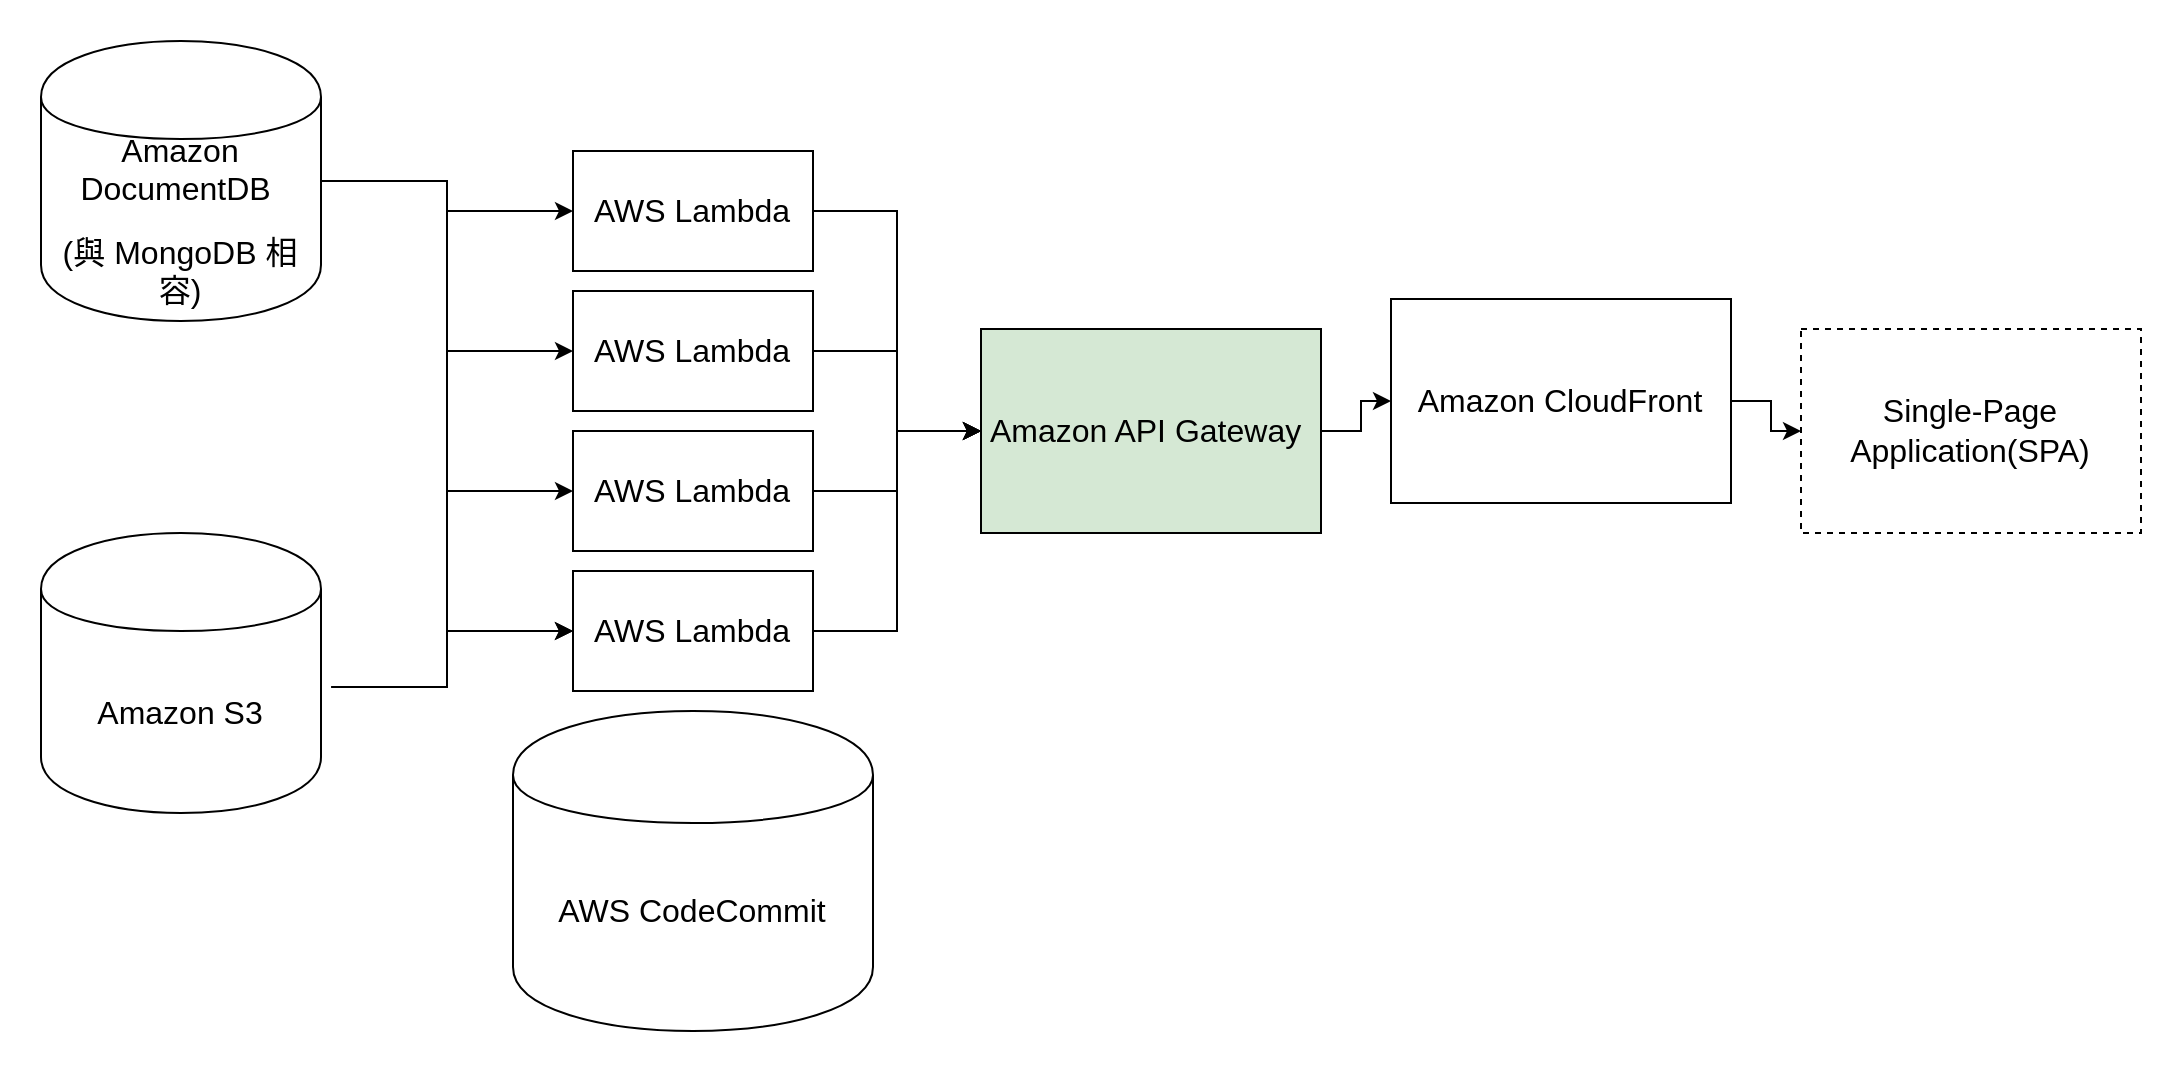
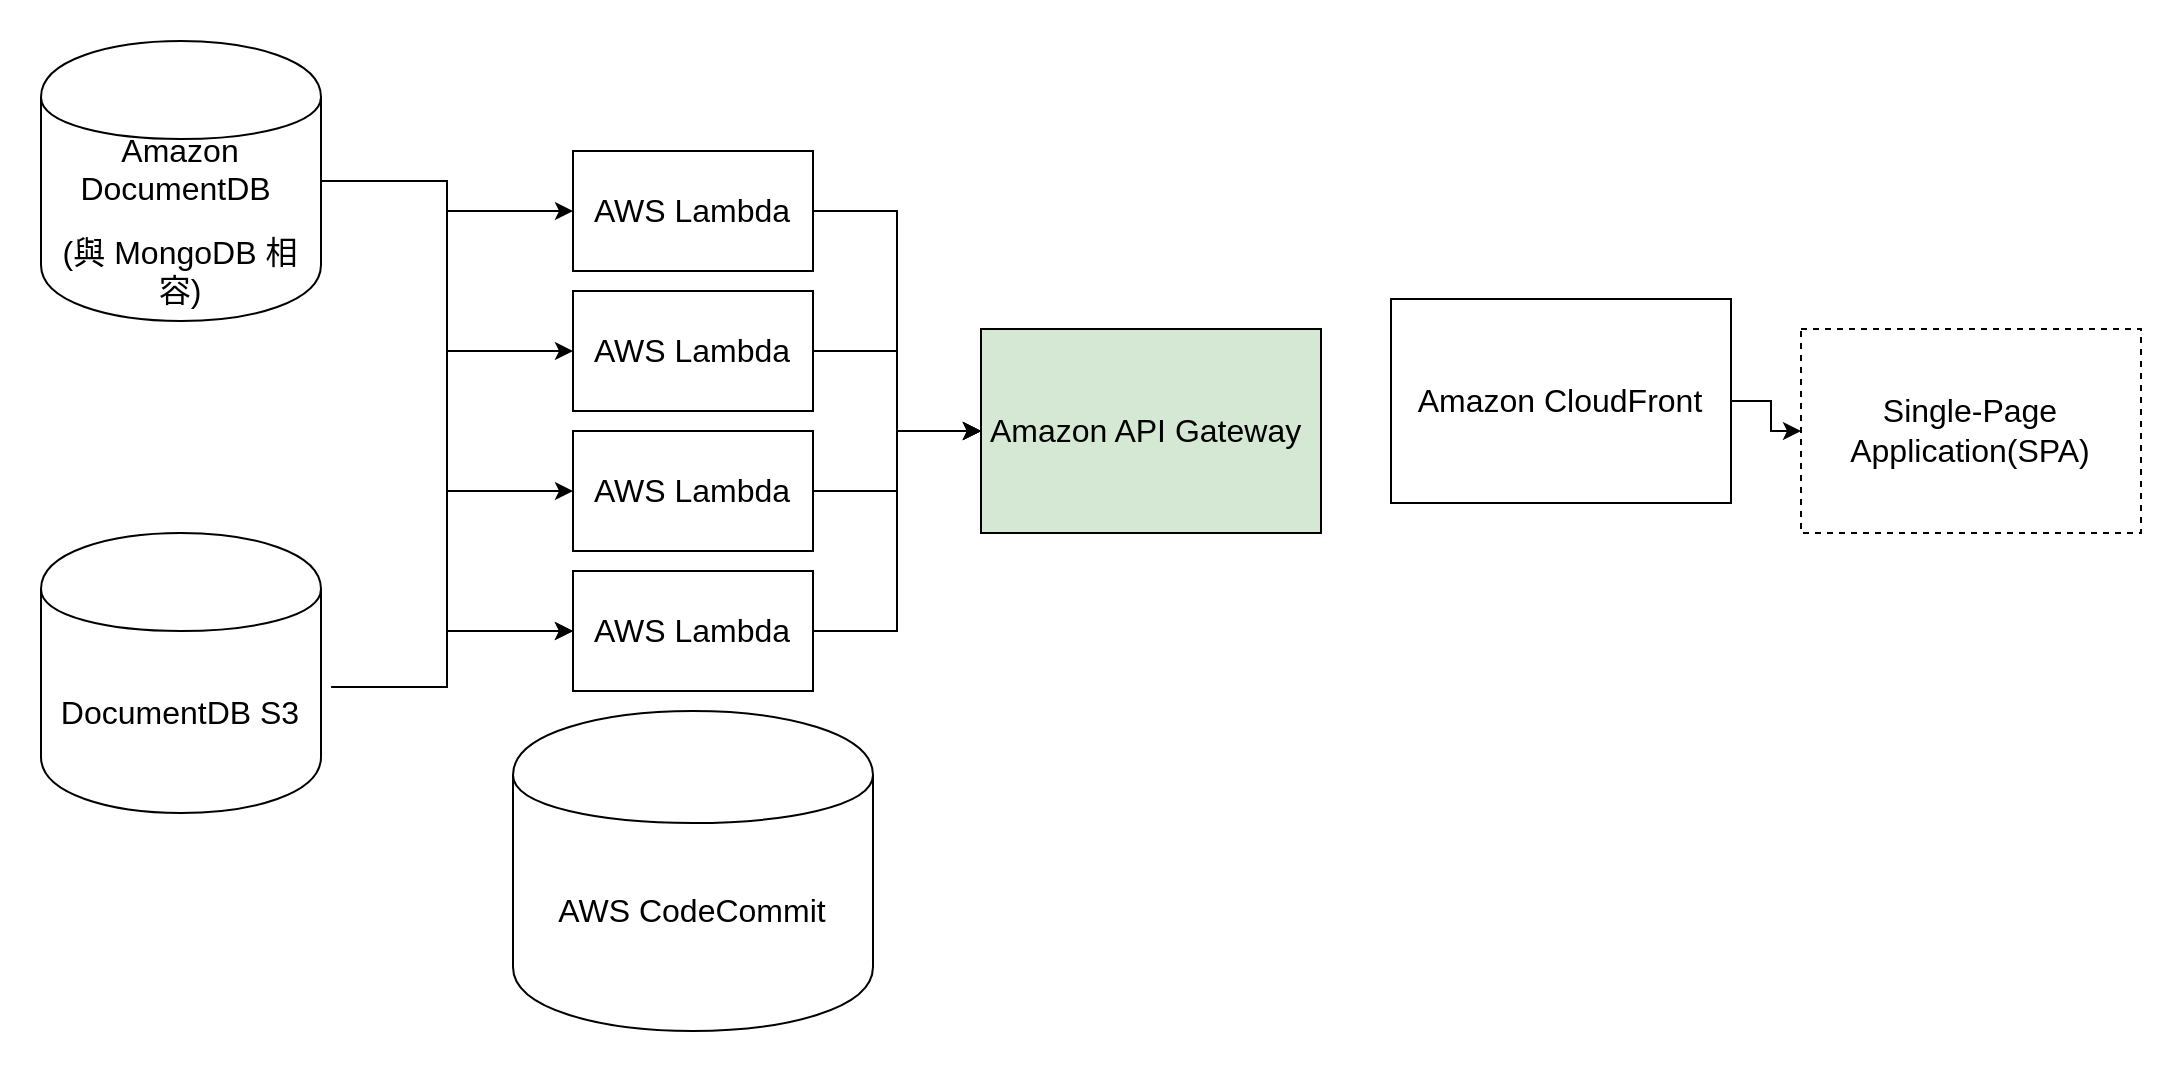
(1361, 428) -> none
(181, 713) -> (181, 713)
